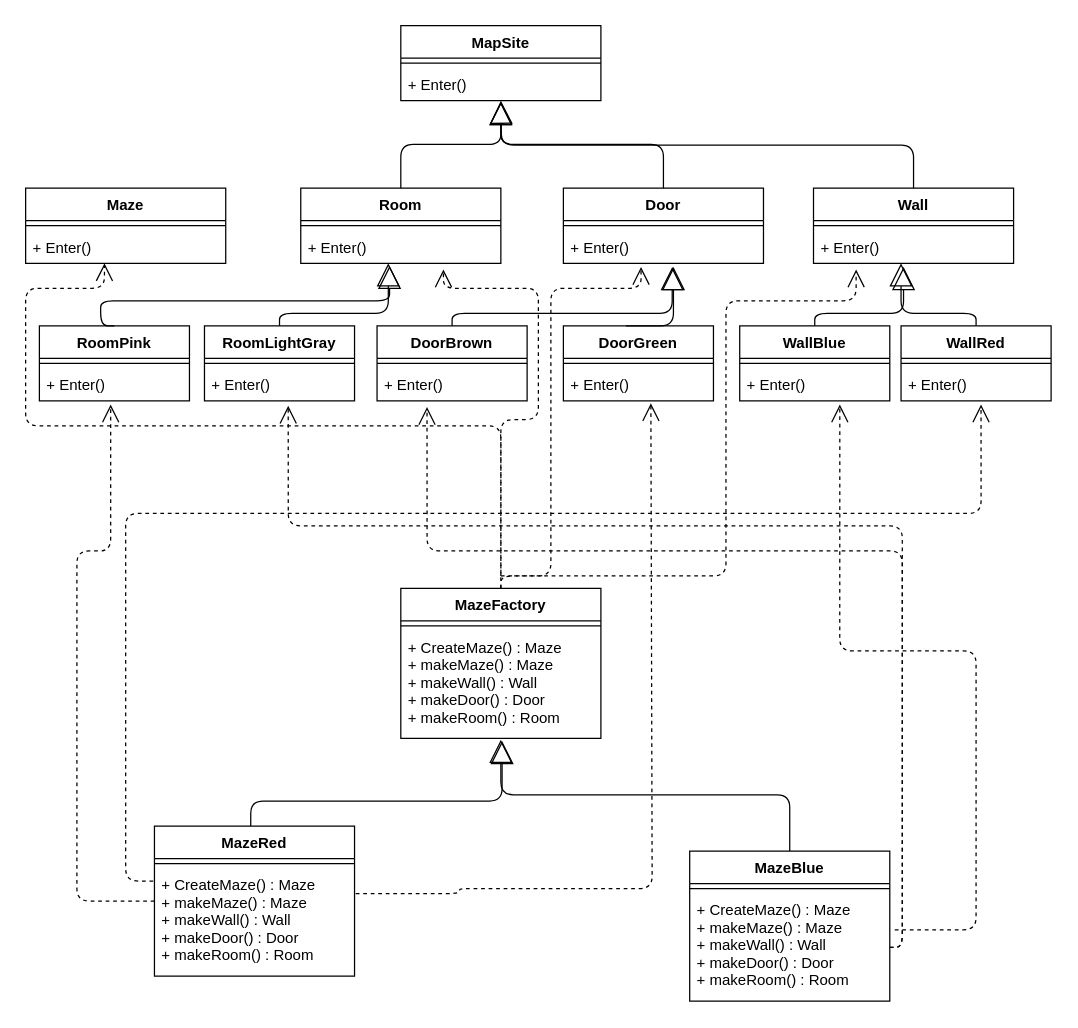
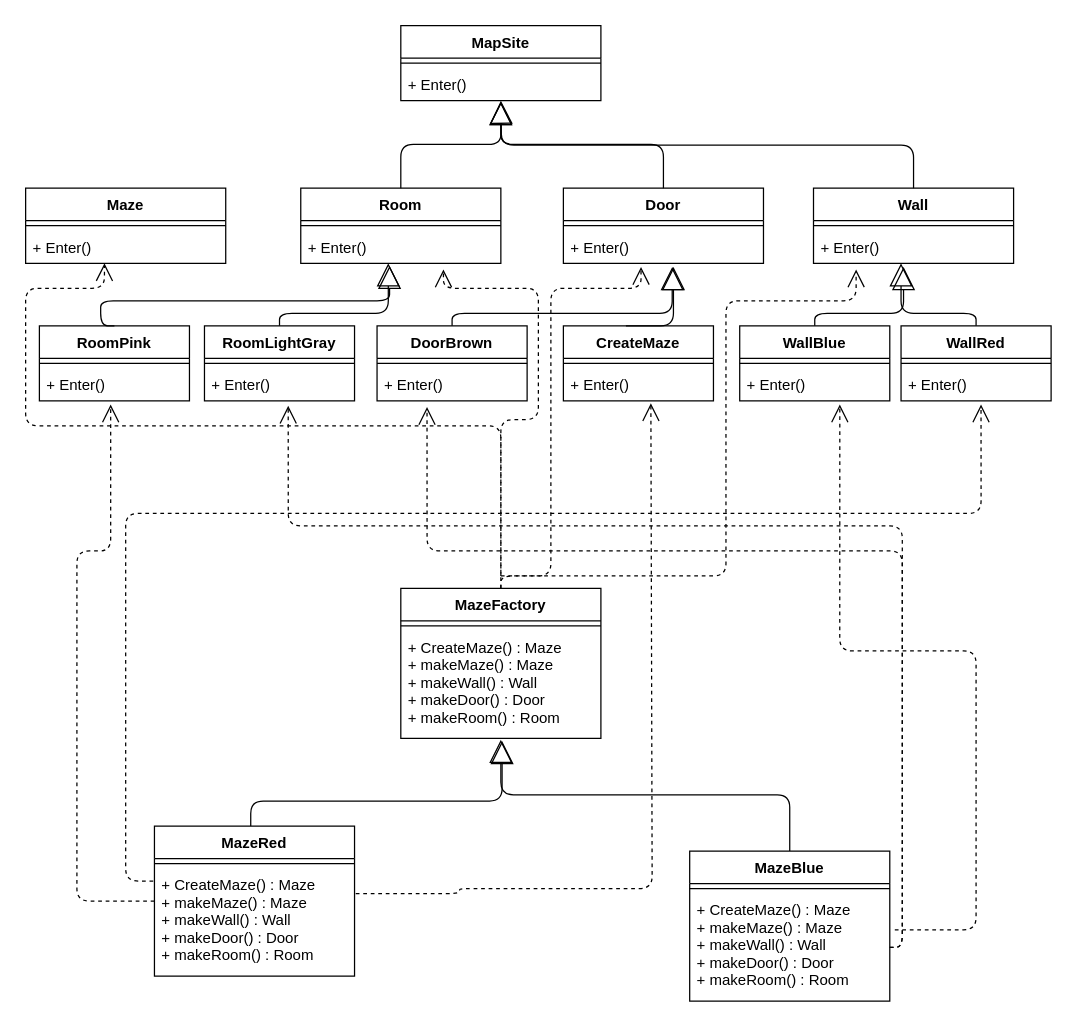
(638, 343) -> (638, 343)
